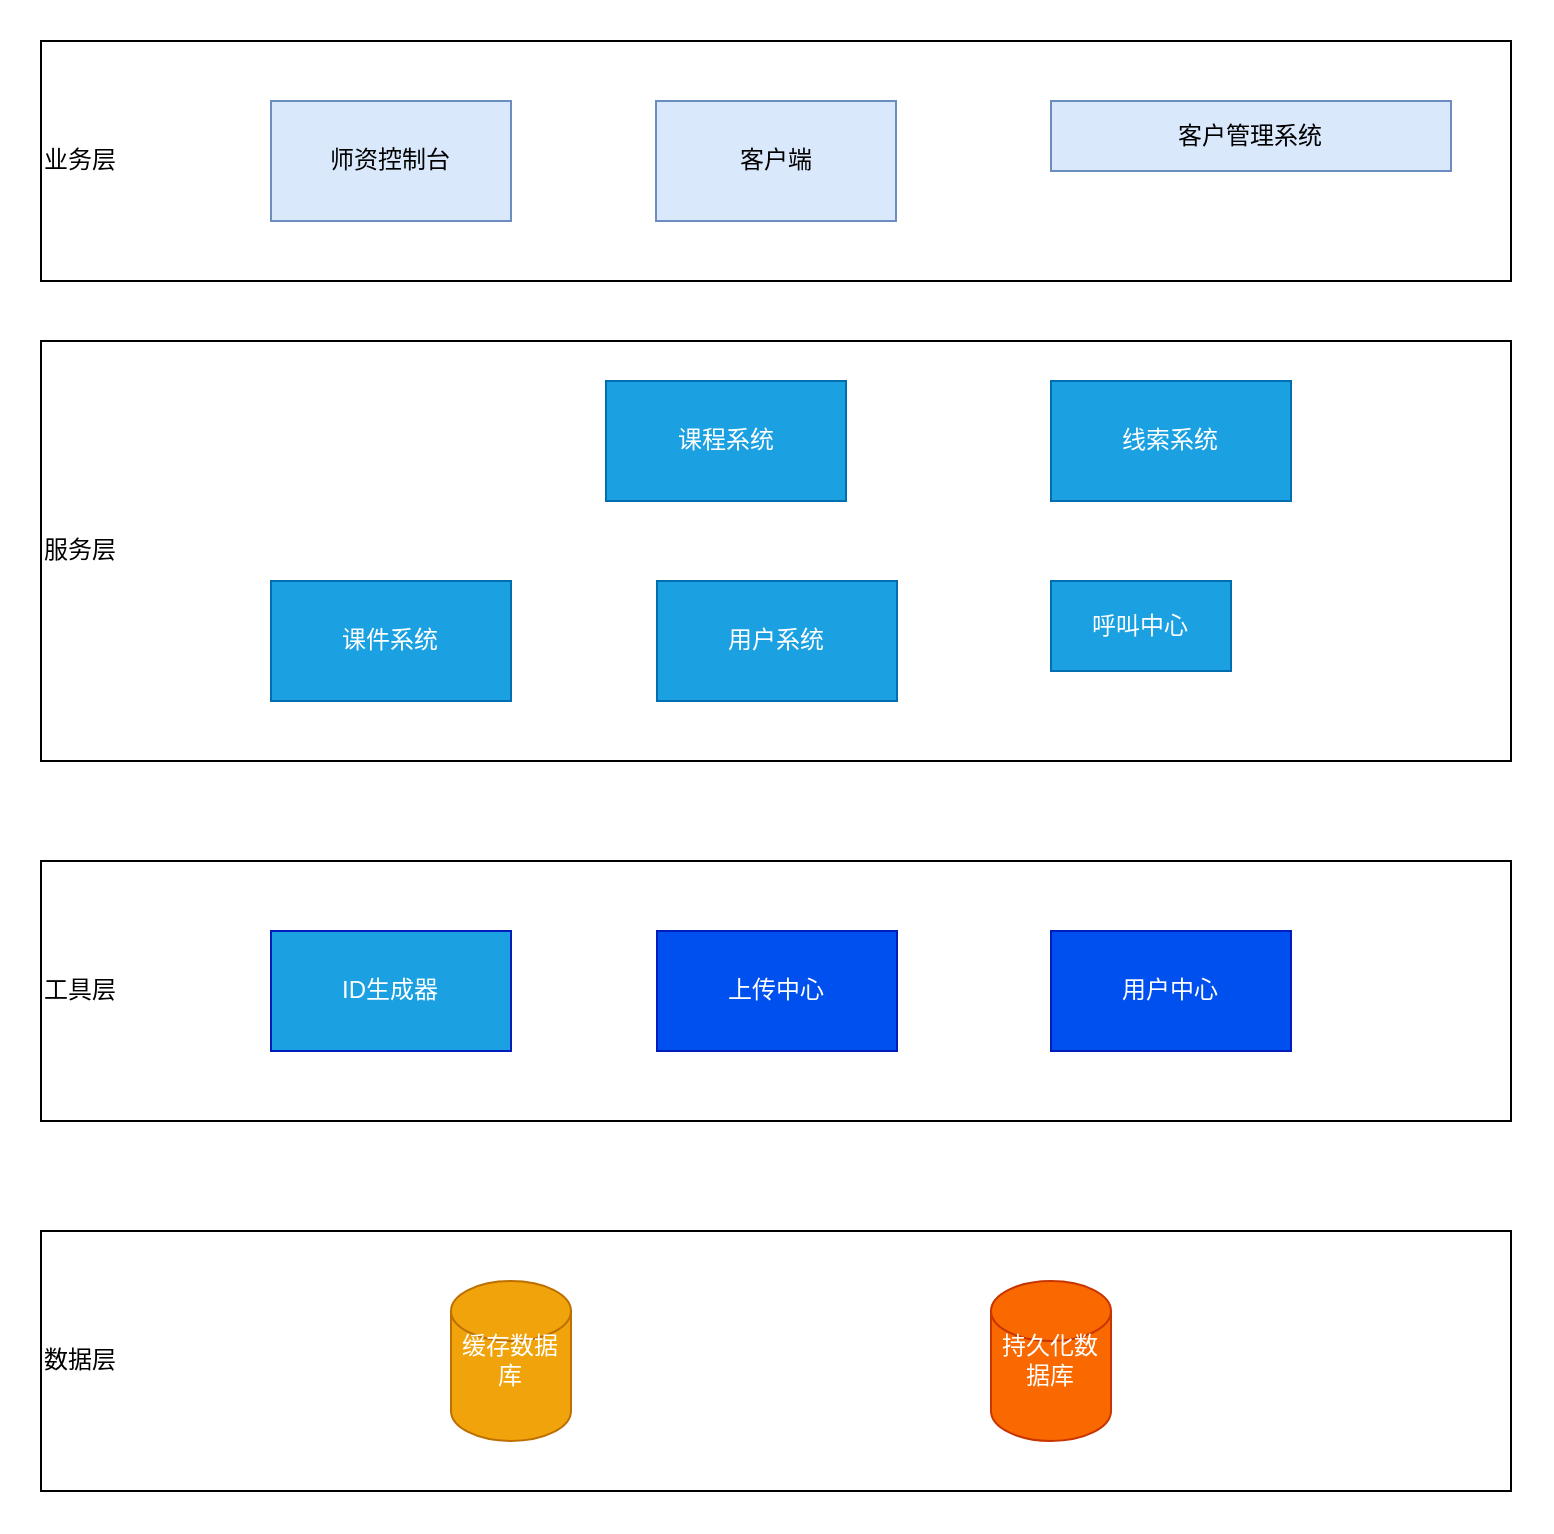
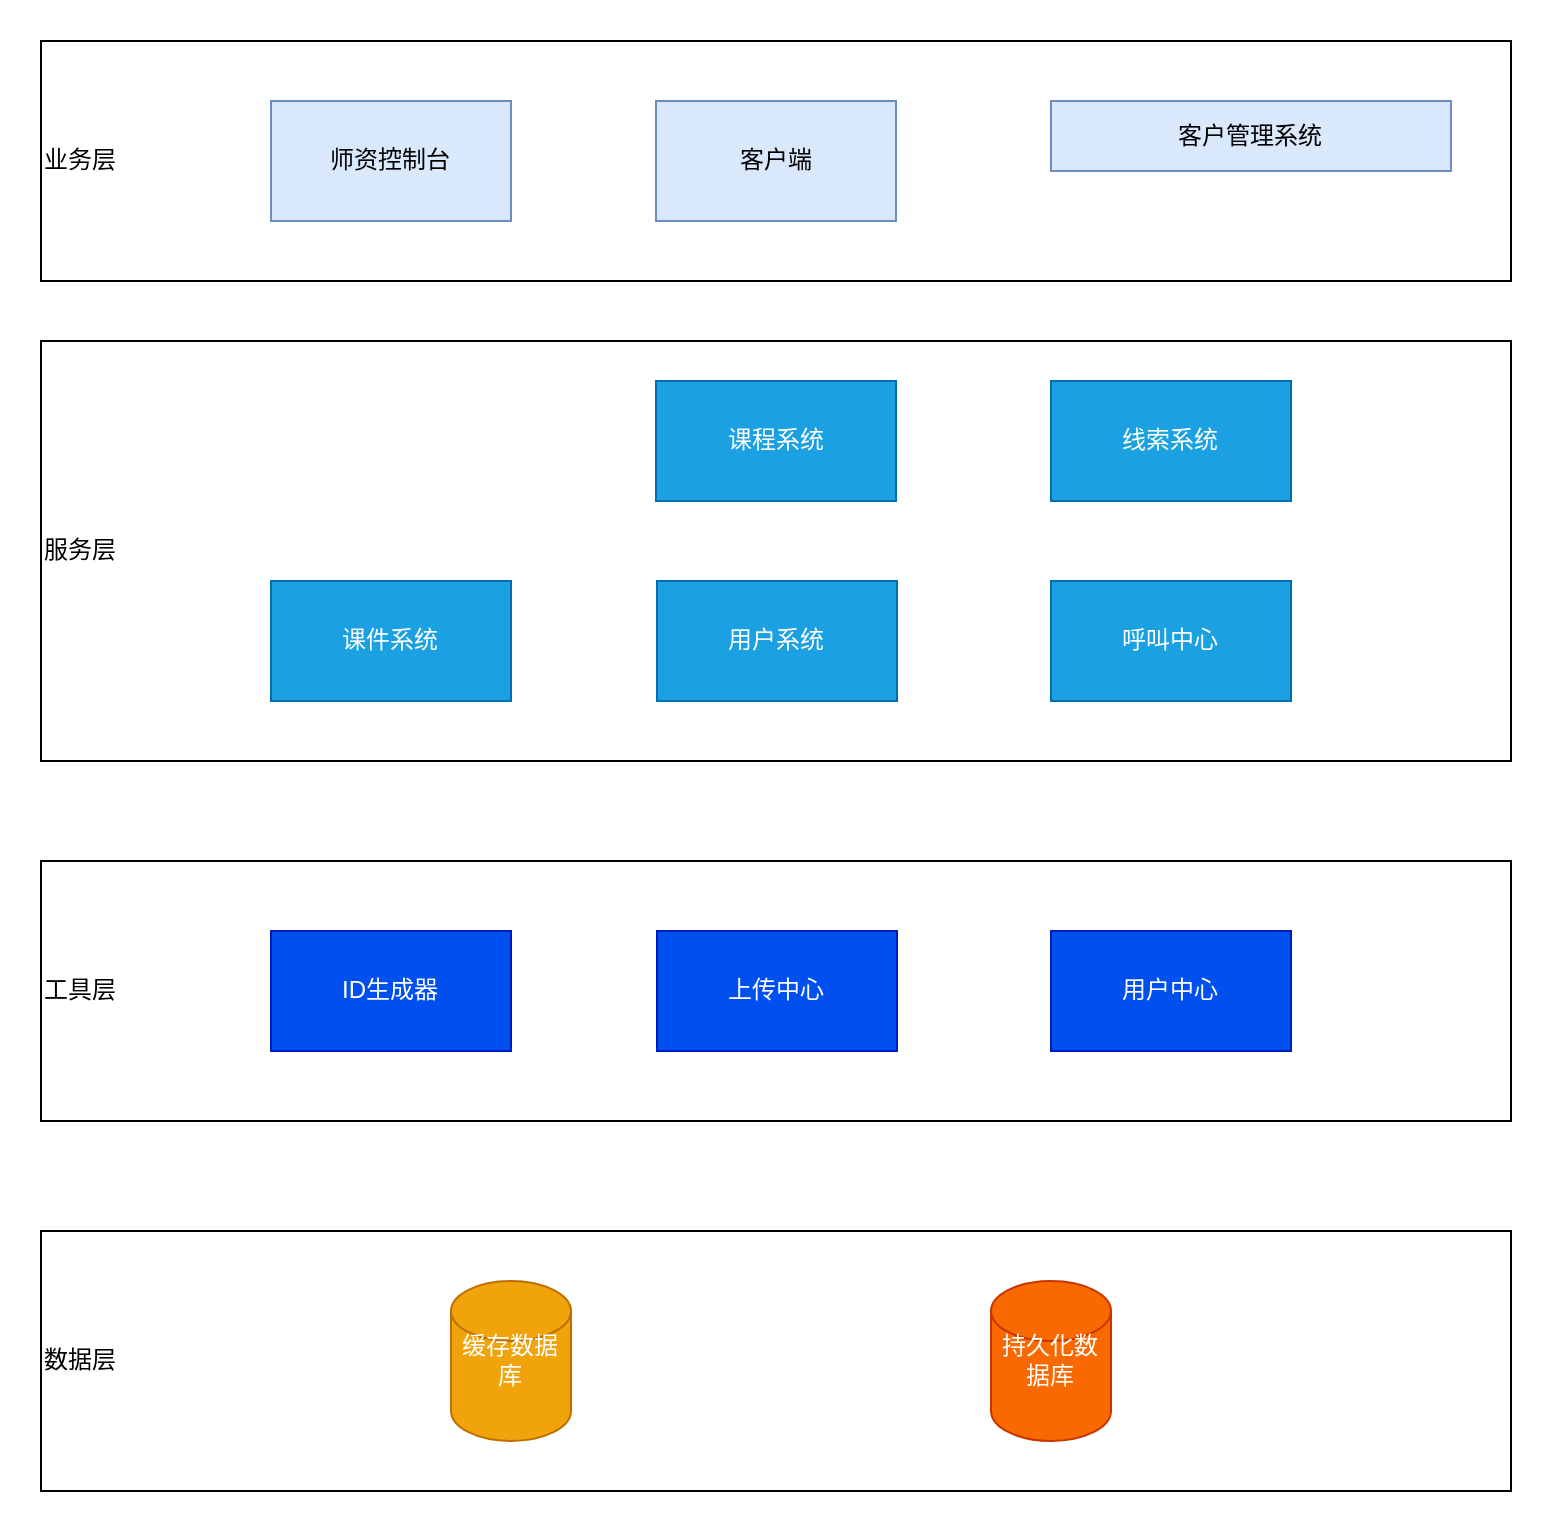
(726, 441) -> (776, 441)
(1141, 626) -> (1171, 641)
(391, 991) -> (391, 991)
